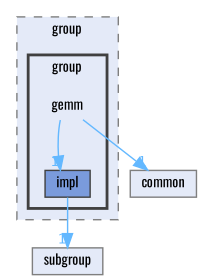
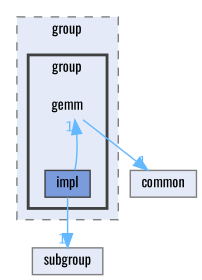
(58, 138) -> (77, 152)
